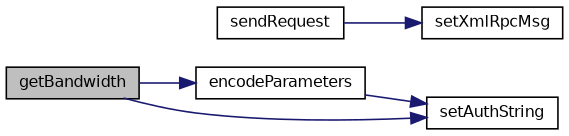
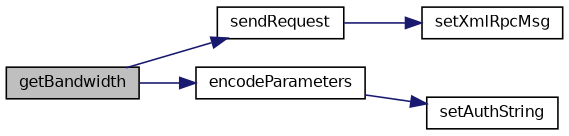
(266, 119) -> (169, 55)
